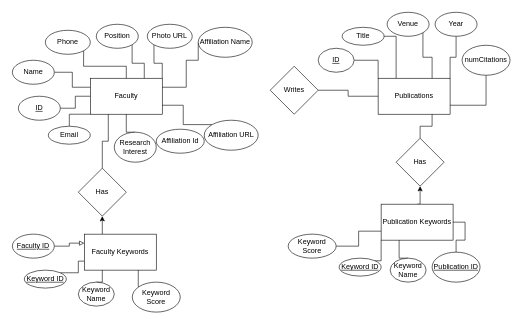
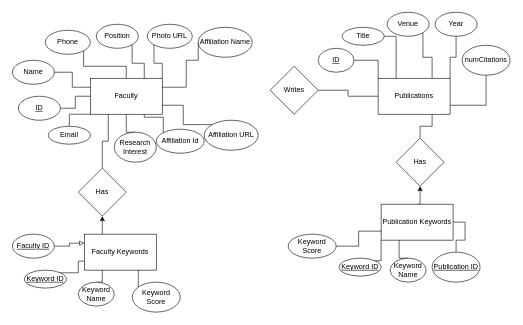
none -> (160, 117)
